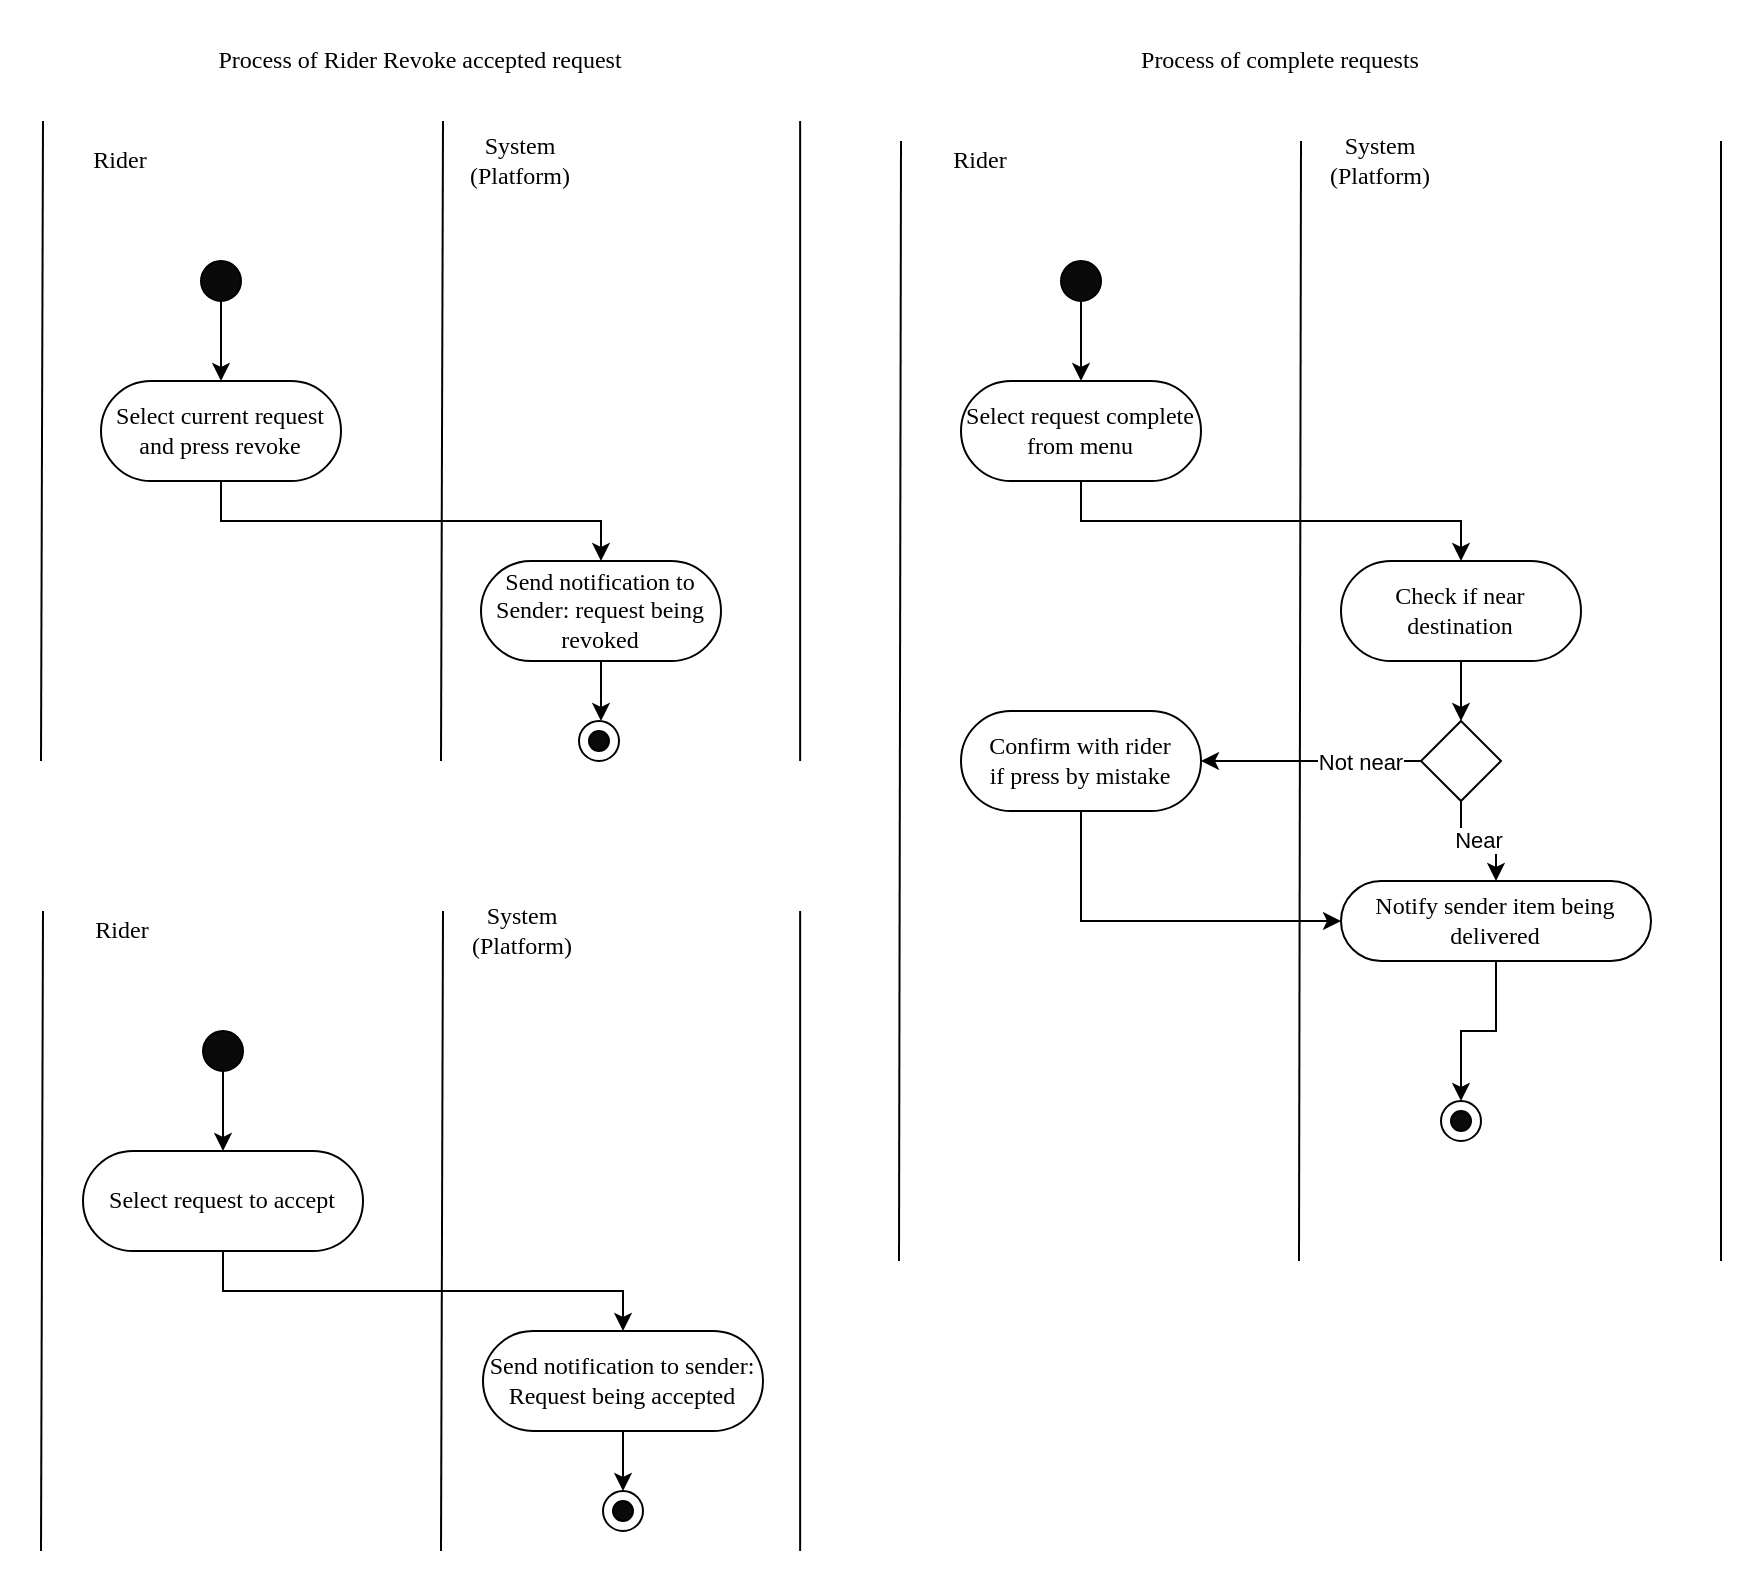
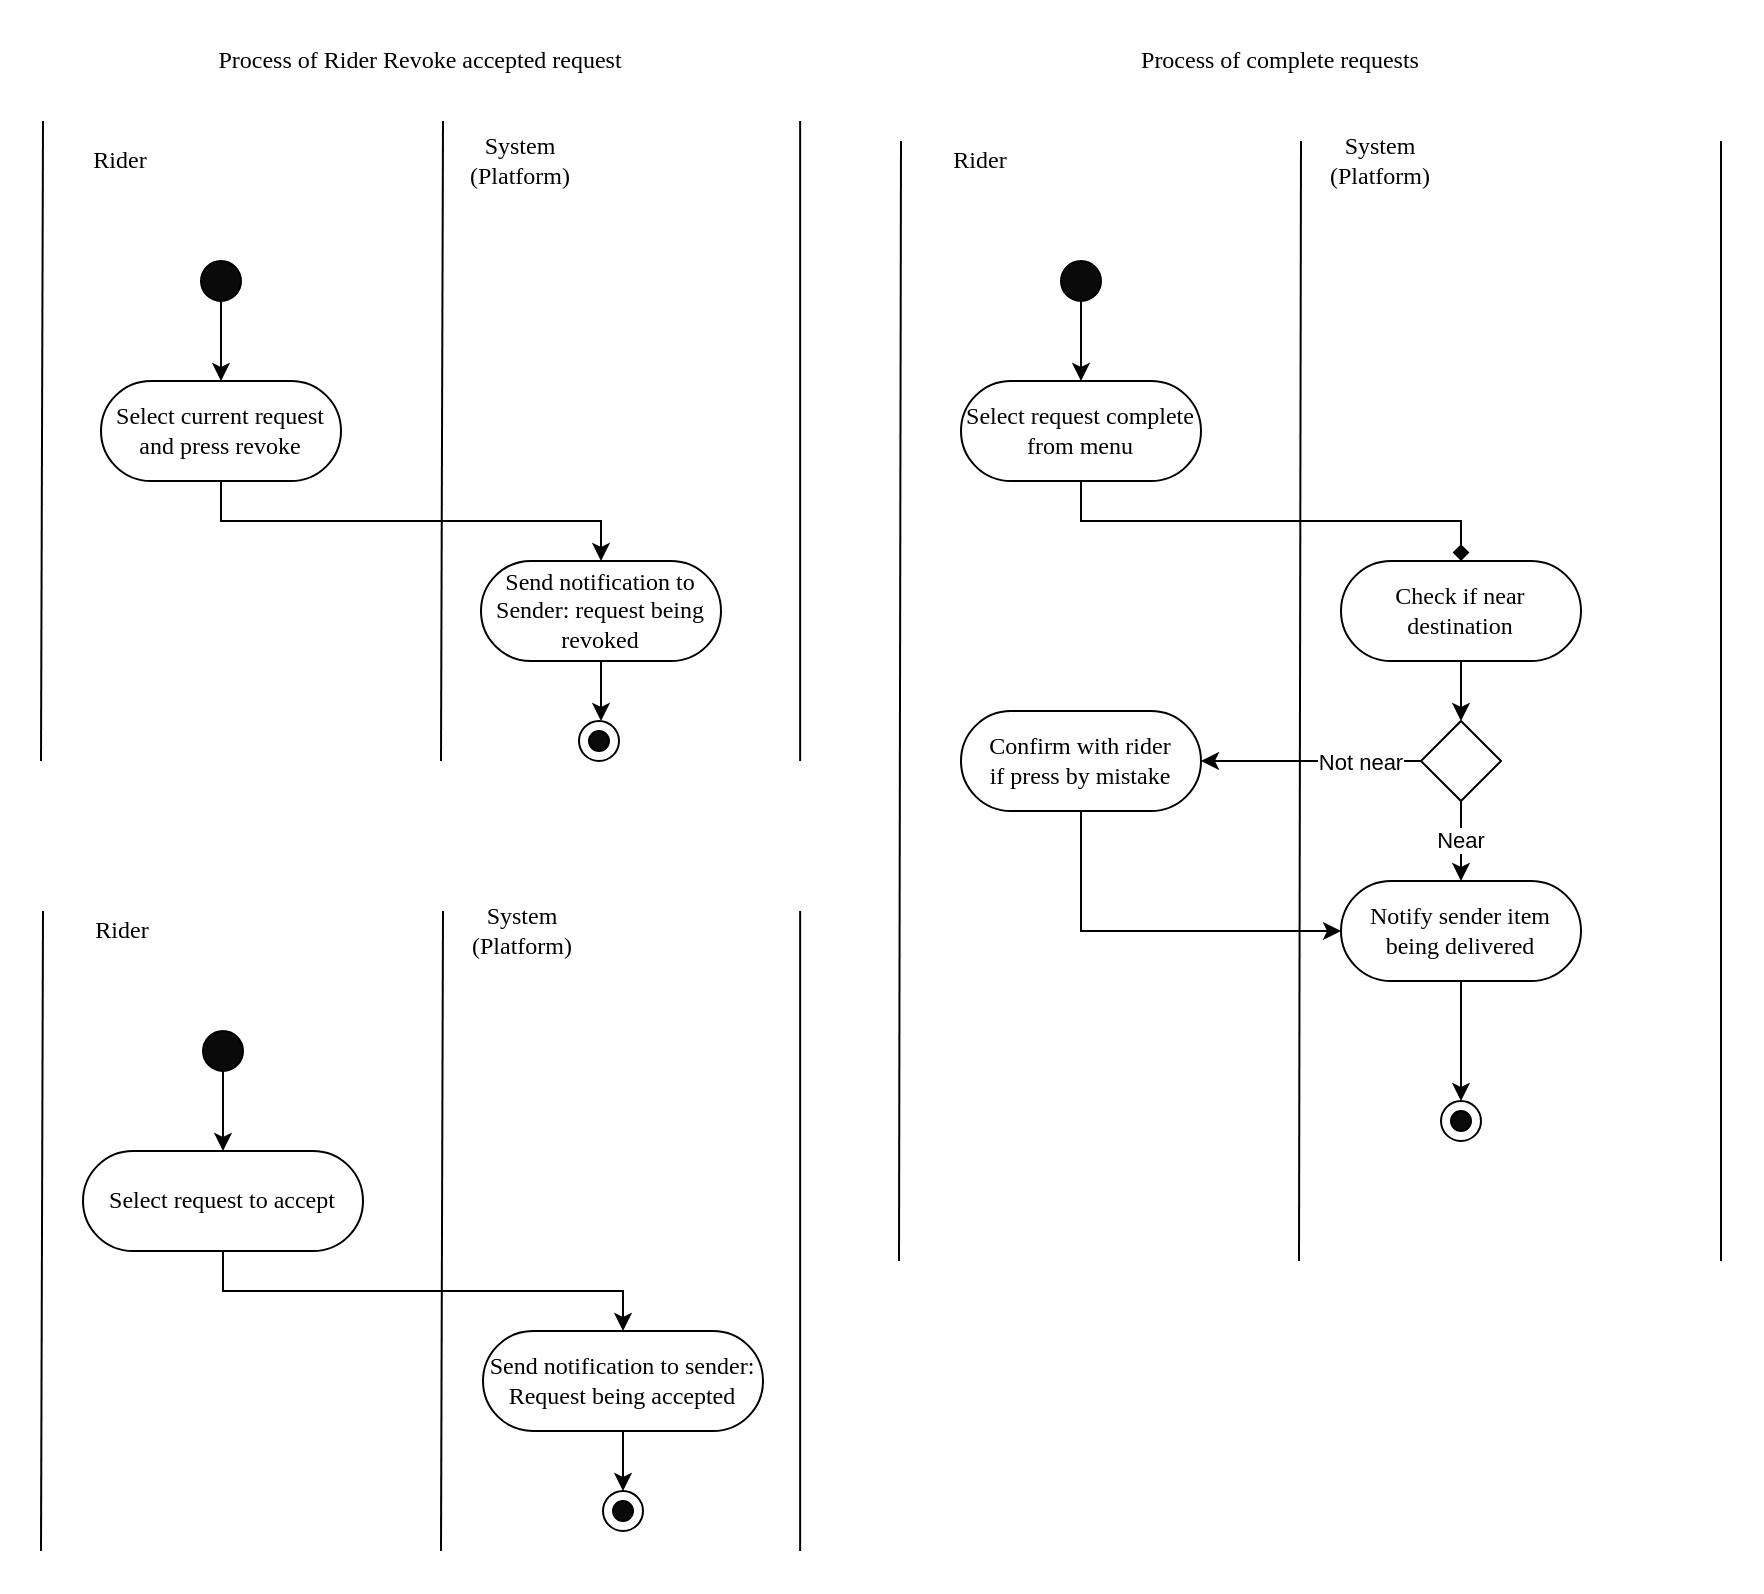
(1461, 546) -> (1461, 545)
(1496, 921) -> (1461, 931)
